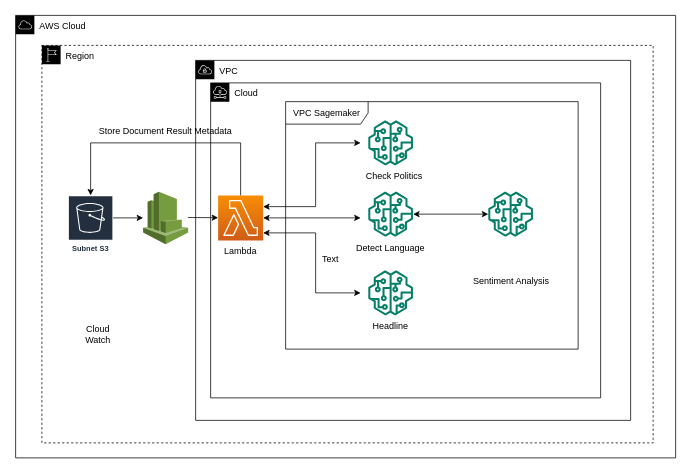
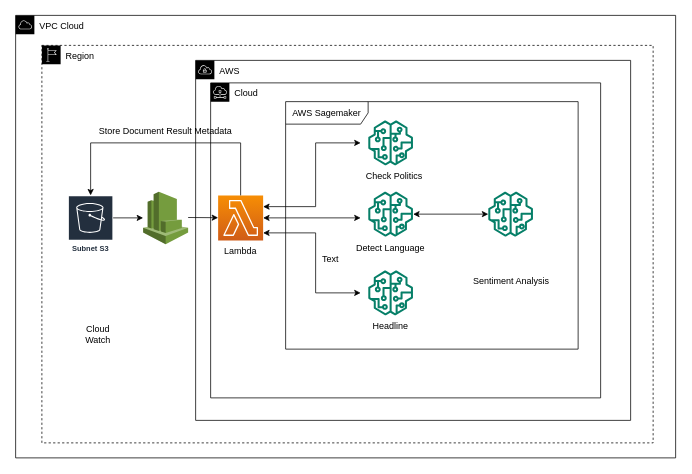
(60, 26) -> (60, 26)
(227, 71) -> (227, 71)
(327, 113) -> (327, 113)
